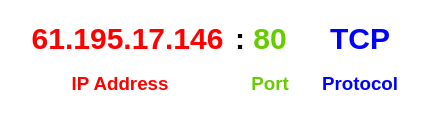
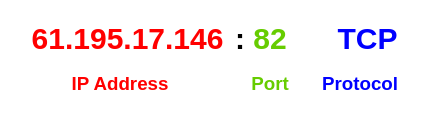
(270, 38) -> (270, 38)
(360, 38) -> (368, 38)
